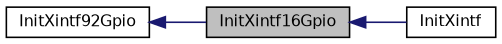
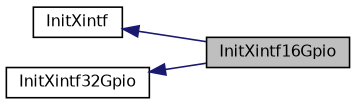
(78, 22) -> (78, 83)
(386, 22) -> (173, 37)
